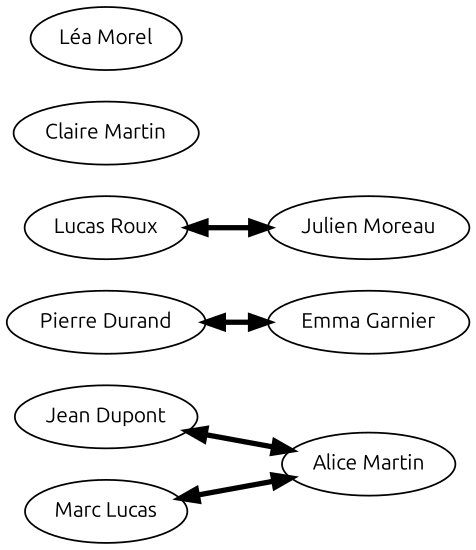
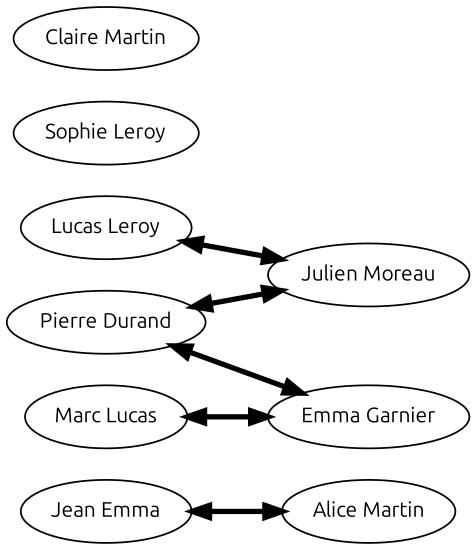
(106, 39) -> none
none -> (106, 133)
(106, 228) -> (106, 228)
none -> (237, 299)
(106, 417) -> (106, 511)
(236, 488) -> (228, 417)
